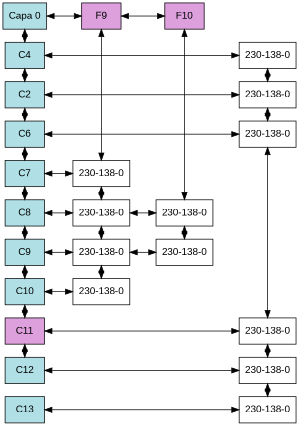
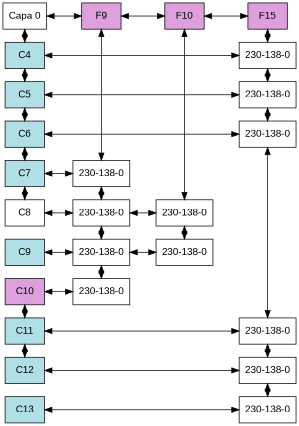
(25, 16) -> (25, 16)
none -> (268, 16)
(25, 95) -> (25, 95)
(25, 213) -> (25, 213)
(25, 231) -> none
(25, 271) -> none
(25, 292) -> (25, 292)
(25, 331) -> (25, 331)
